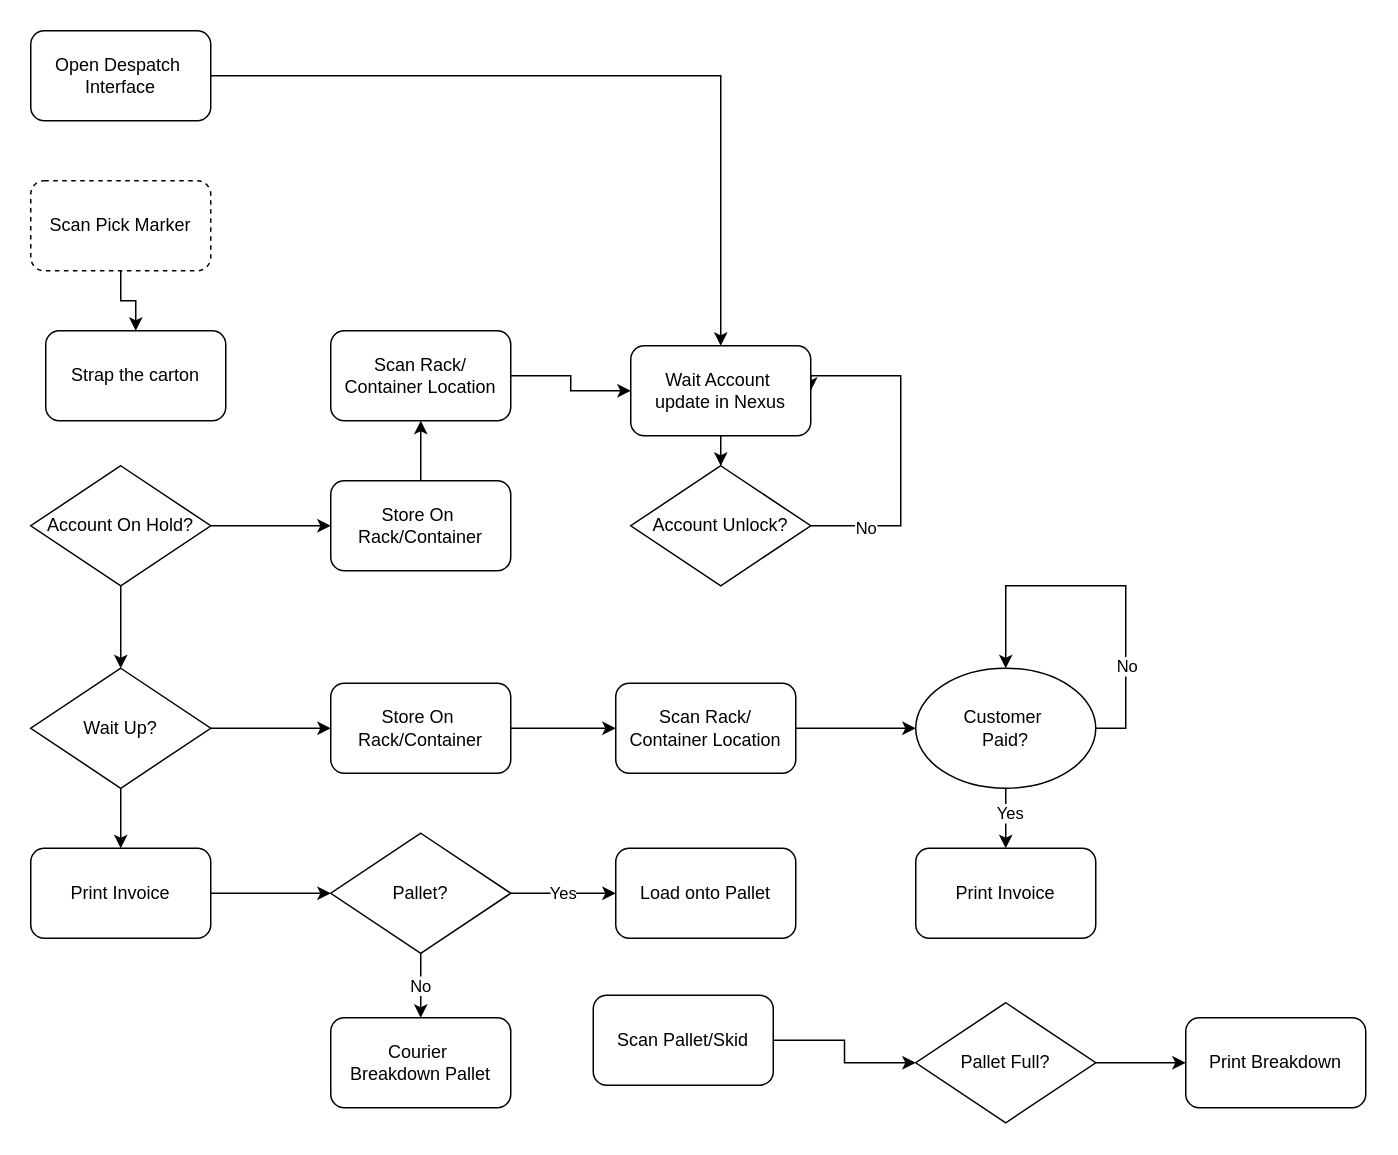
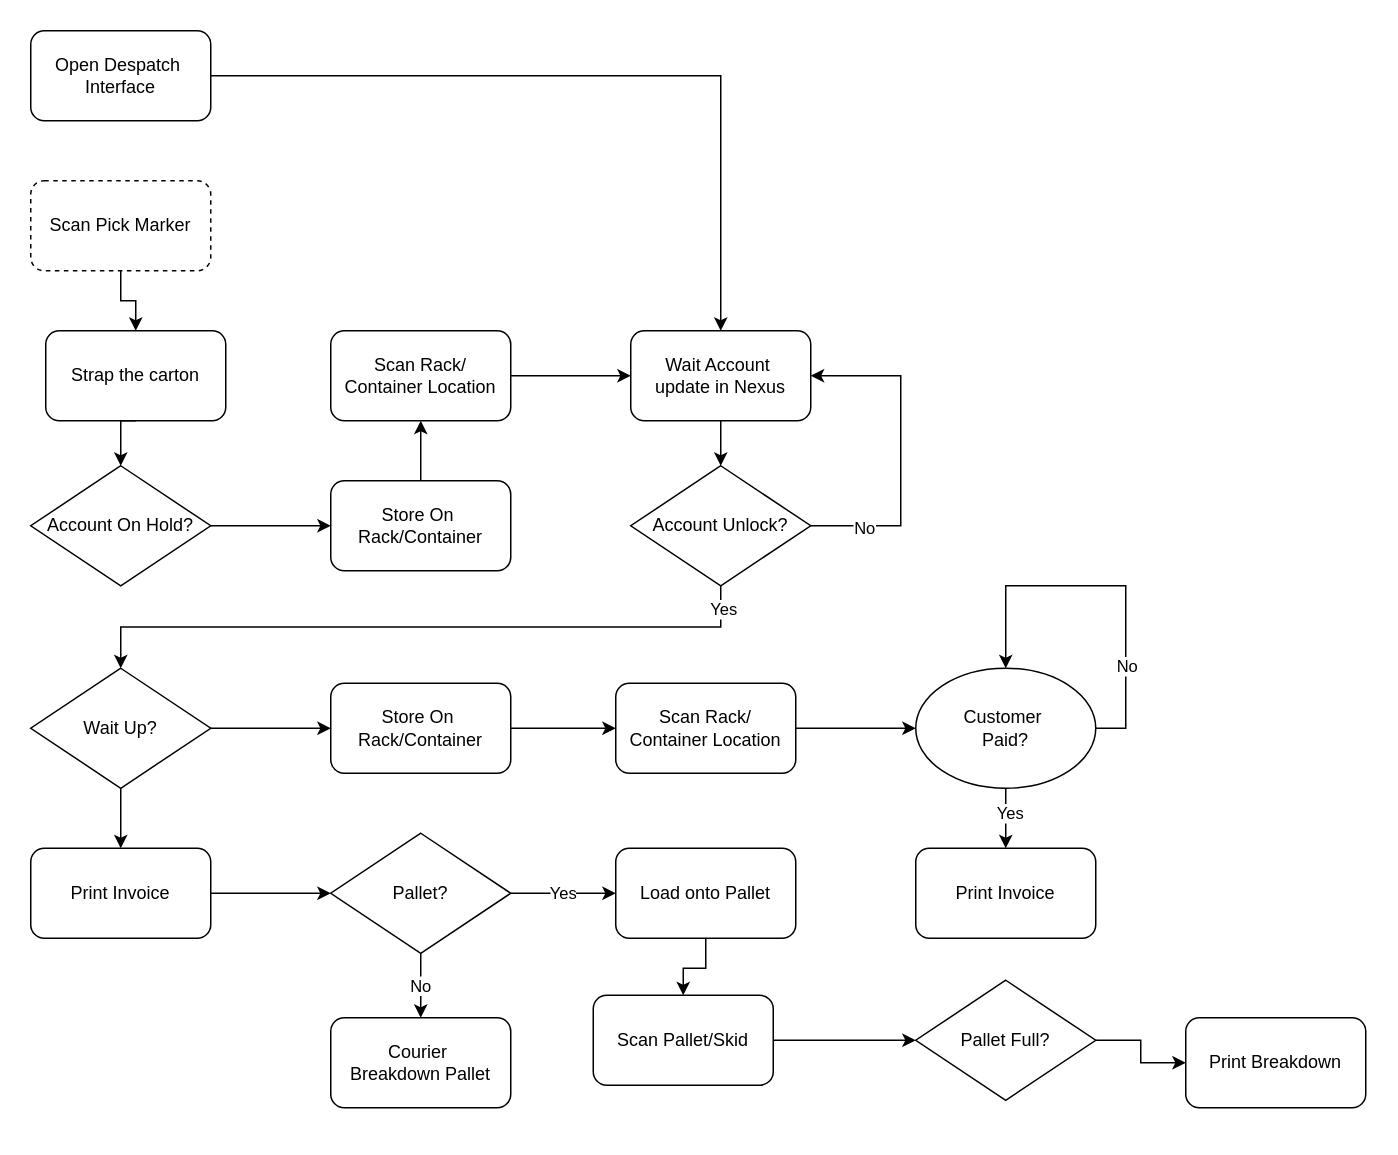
(721, 391) -> (721, 376)
none -> (121, 437)
(121, 605) -> none
none -> (443, 627)
none -> (702, 968)
(1006, 1063) -> (1006, 1040)
